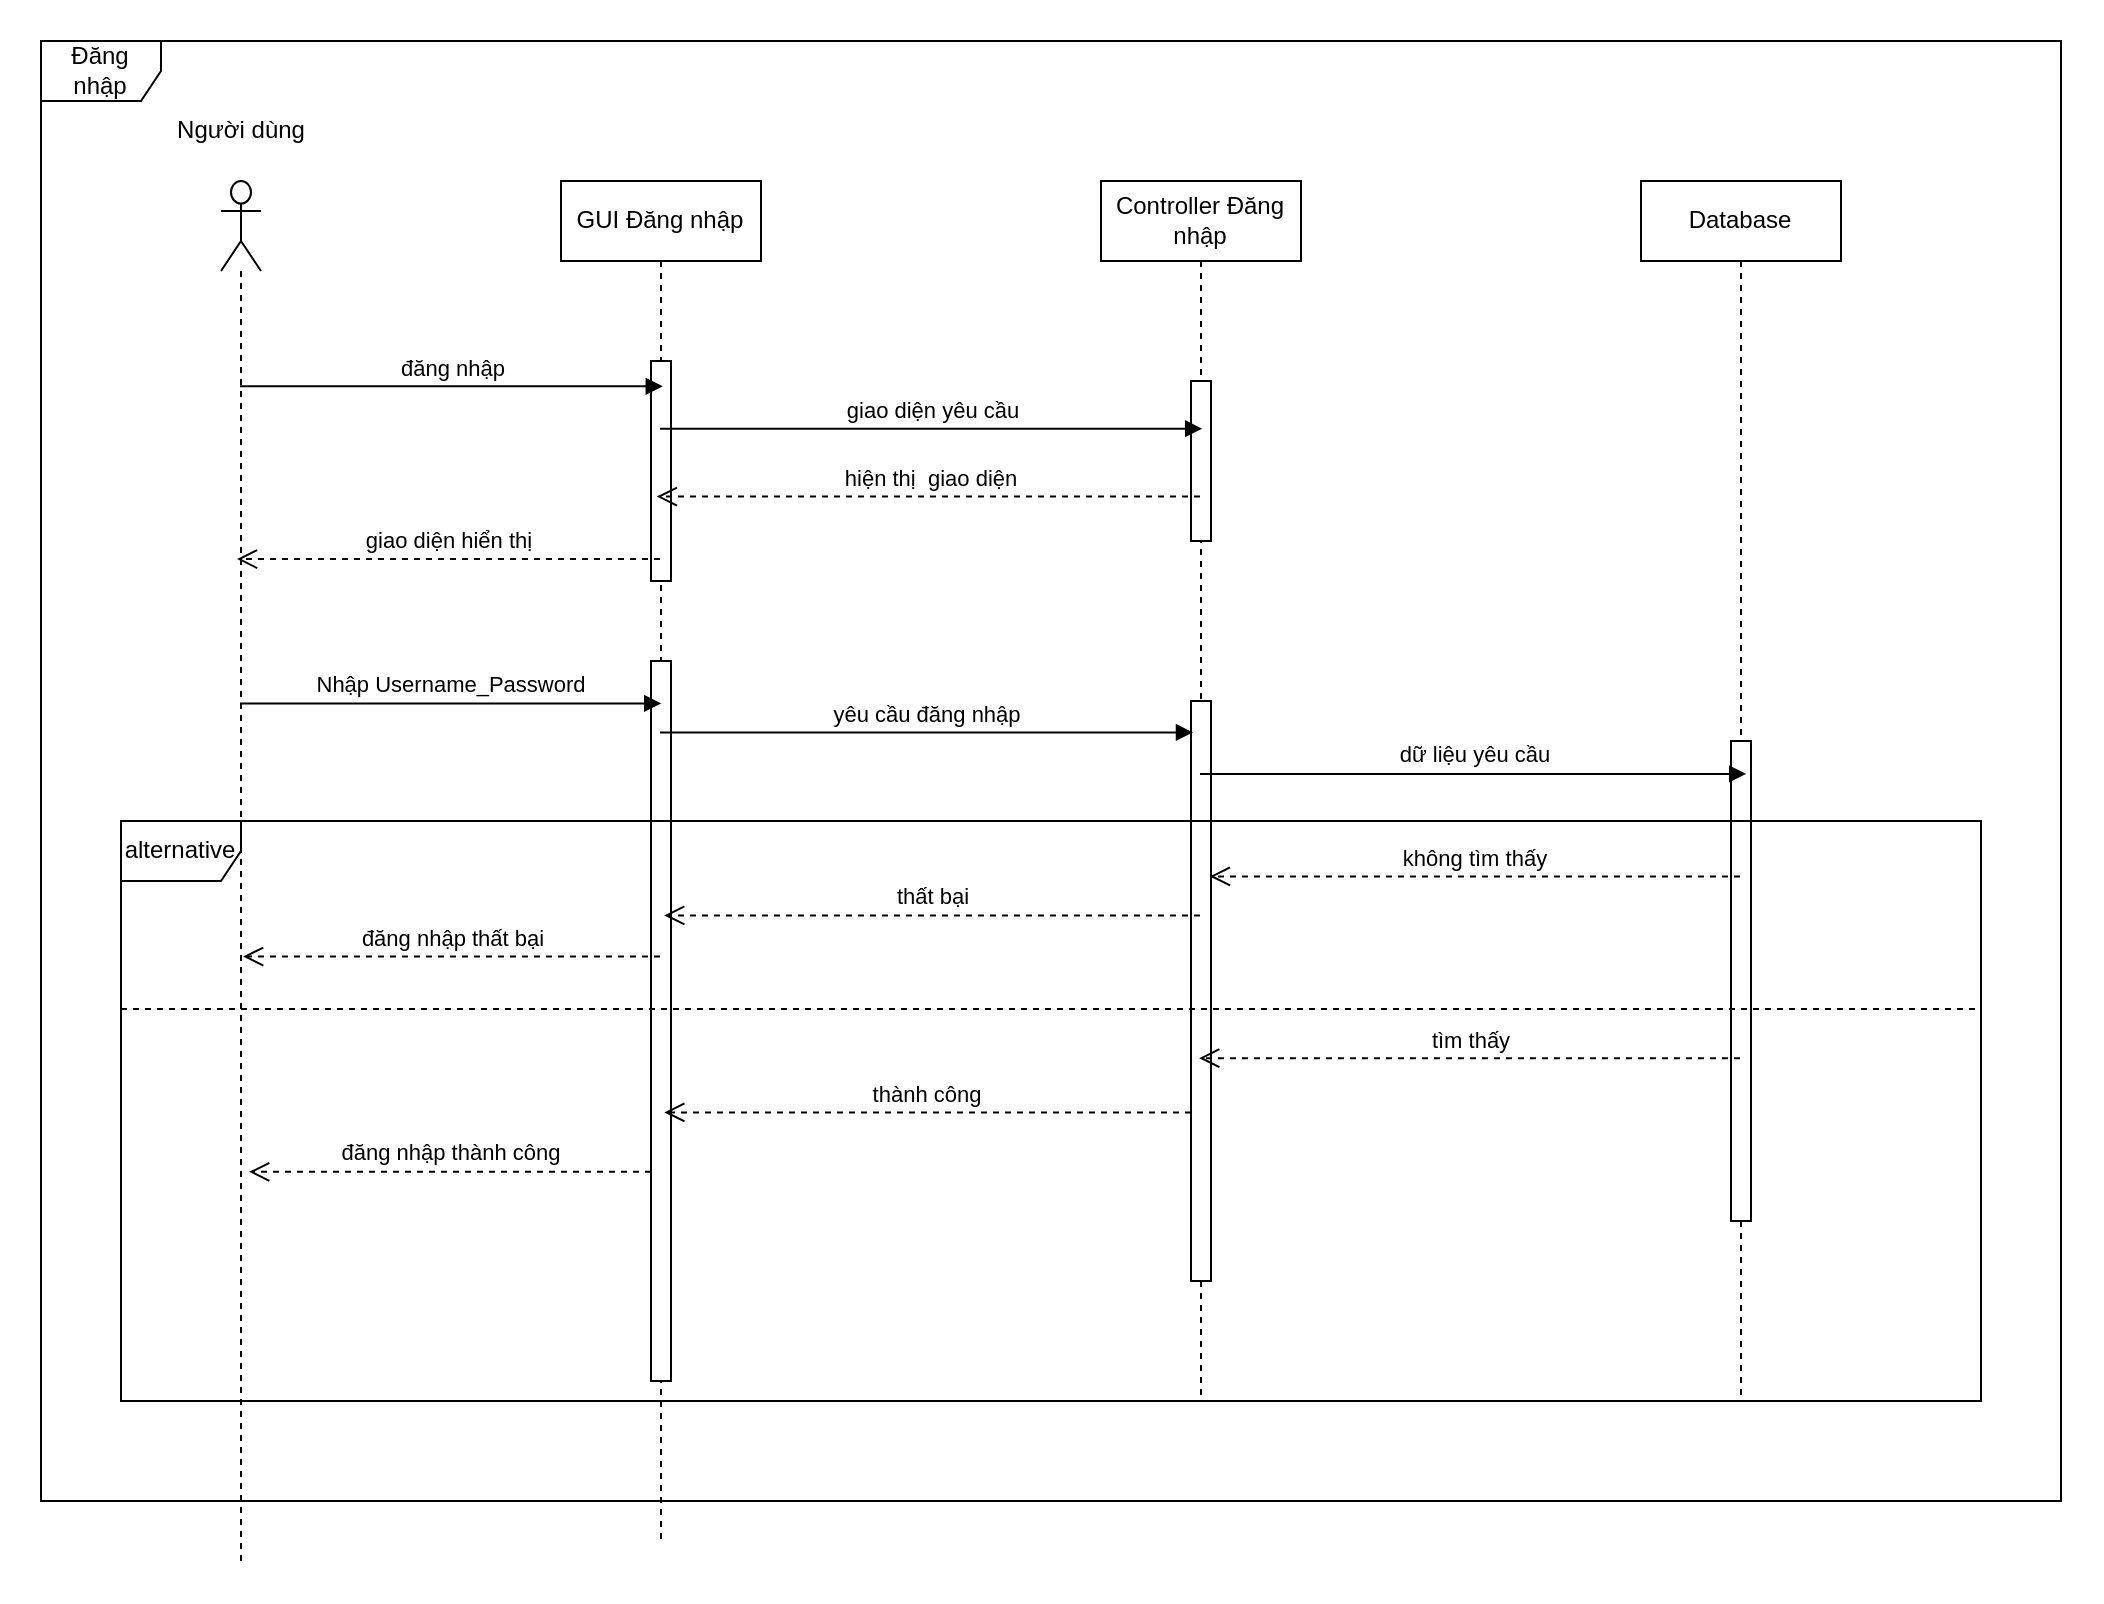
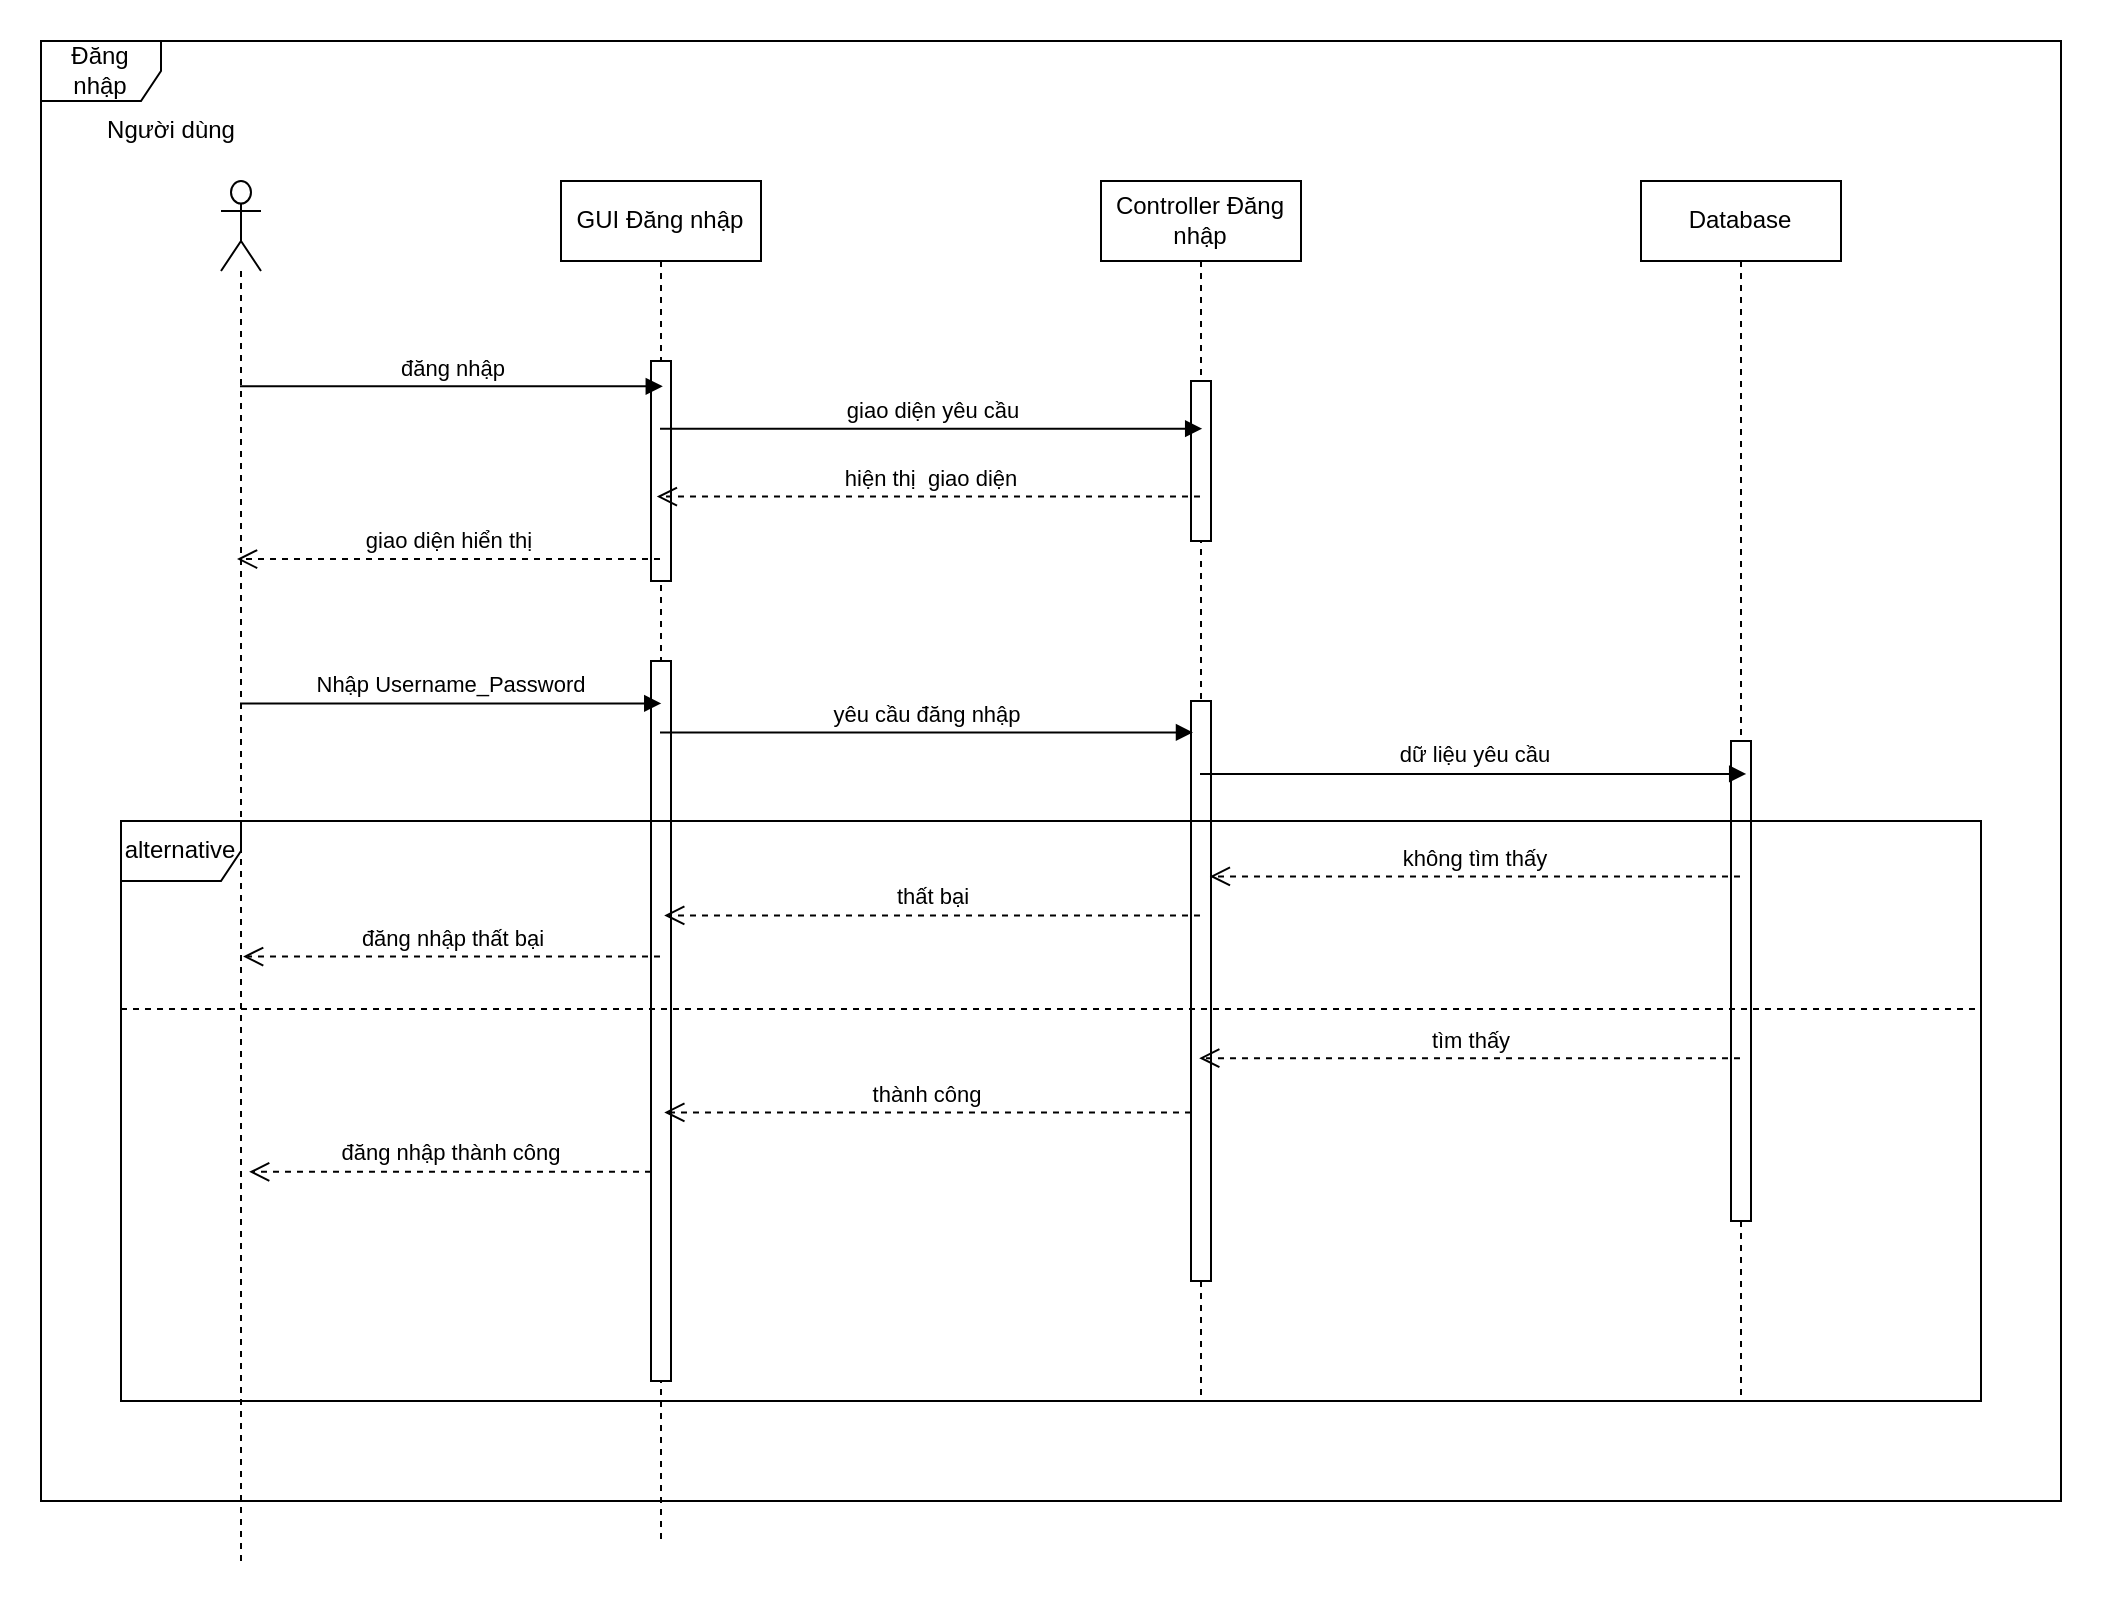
(241, 131) -> (171, 131)
